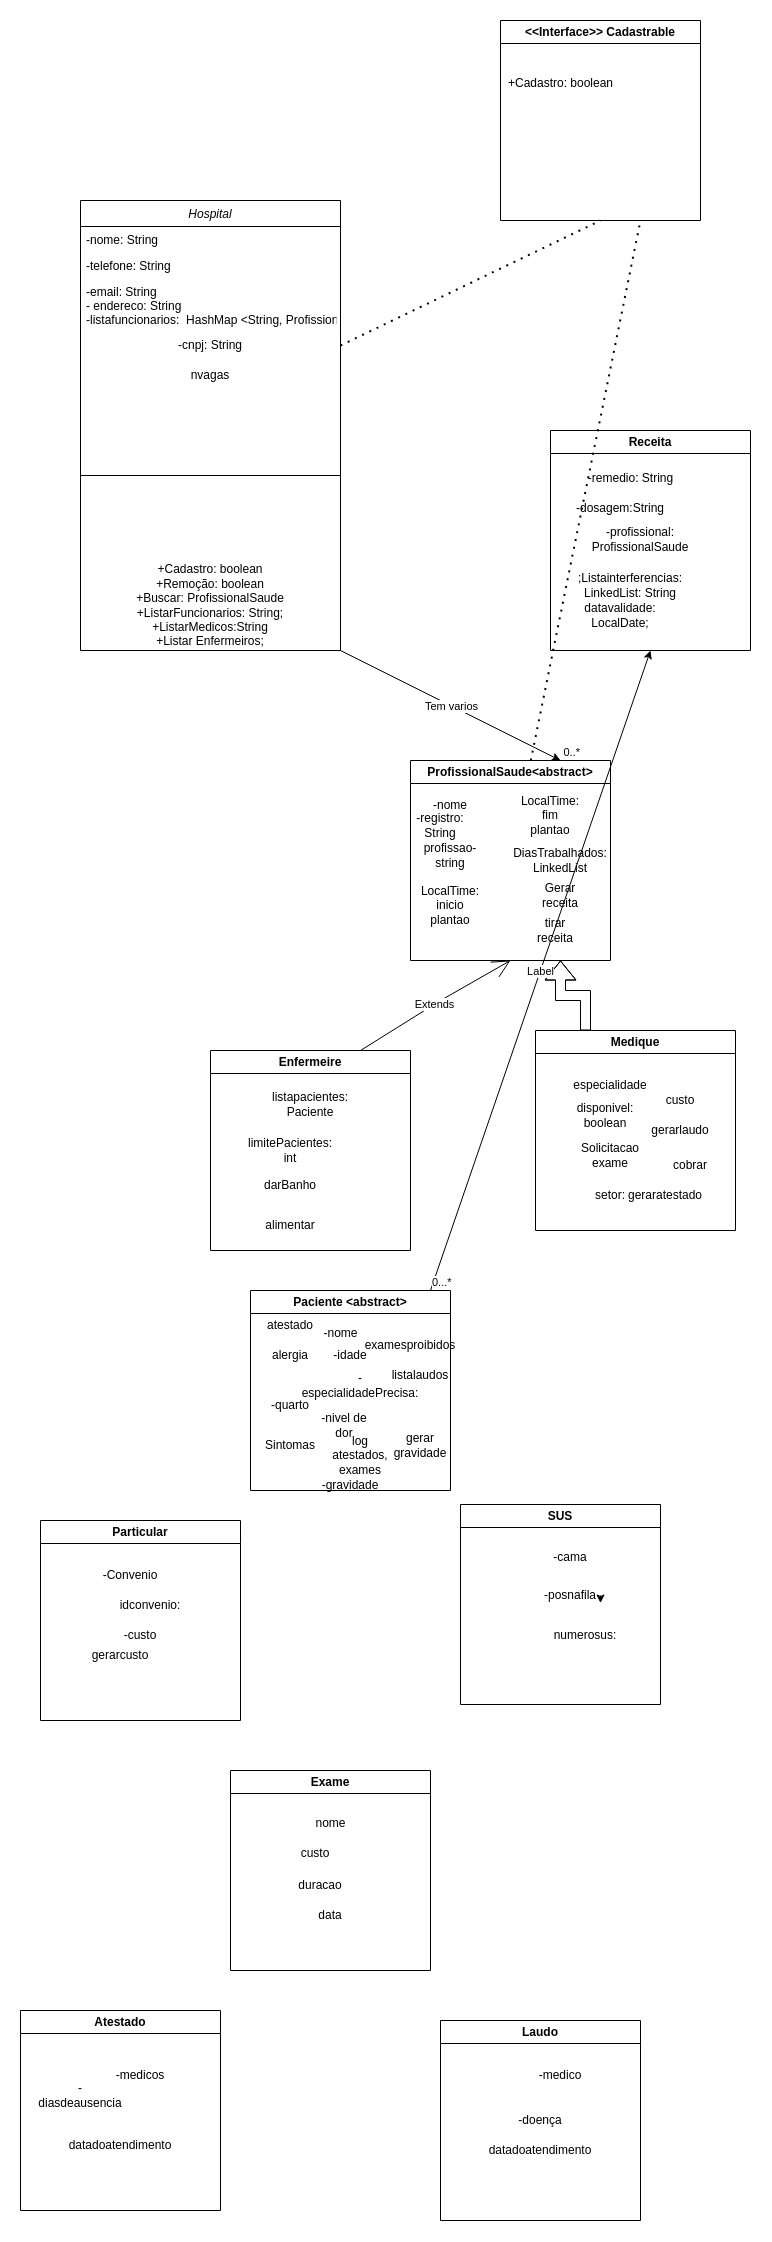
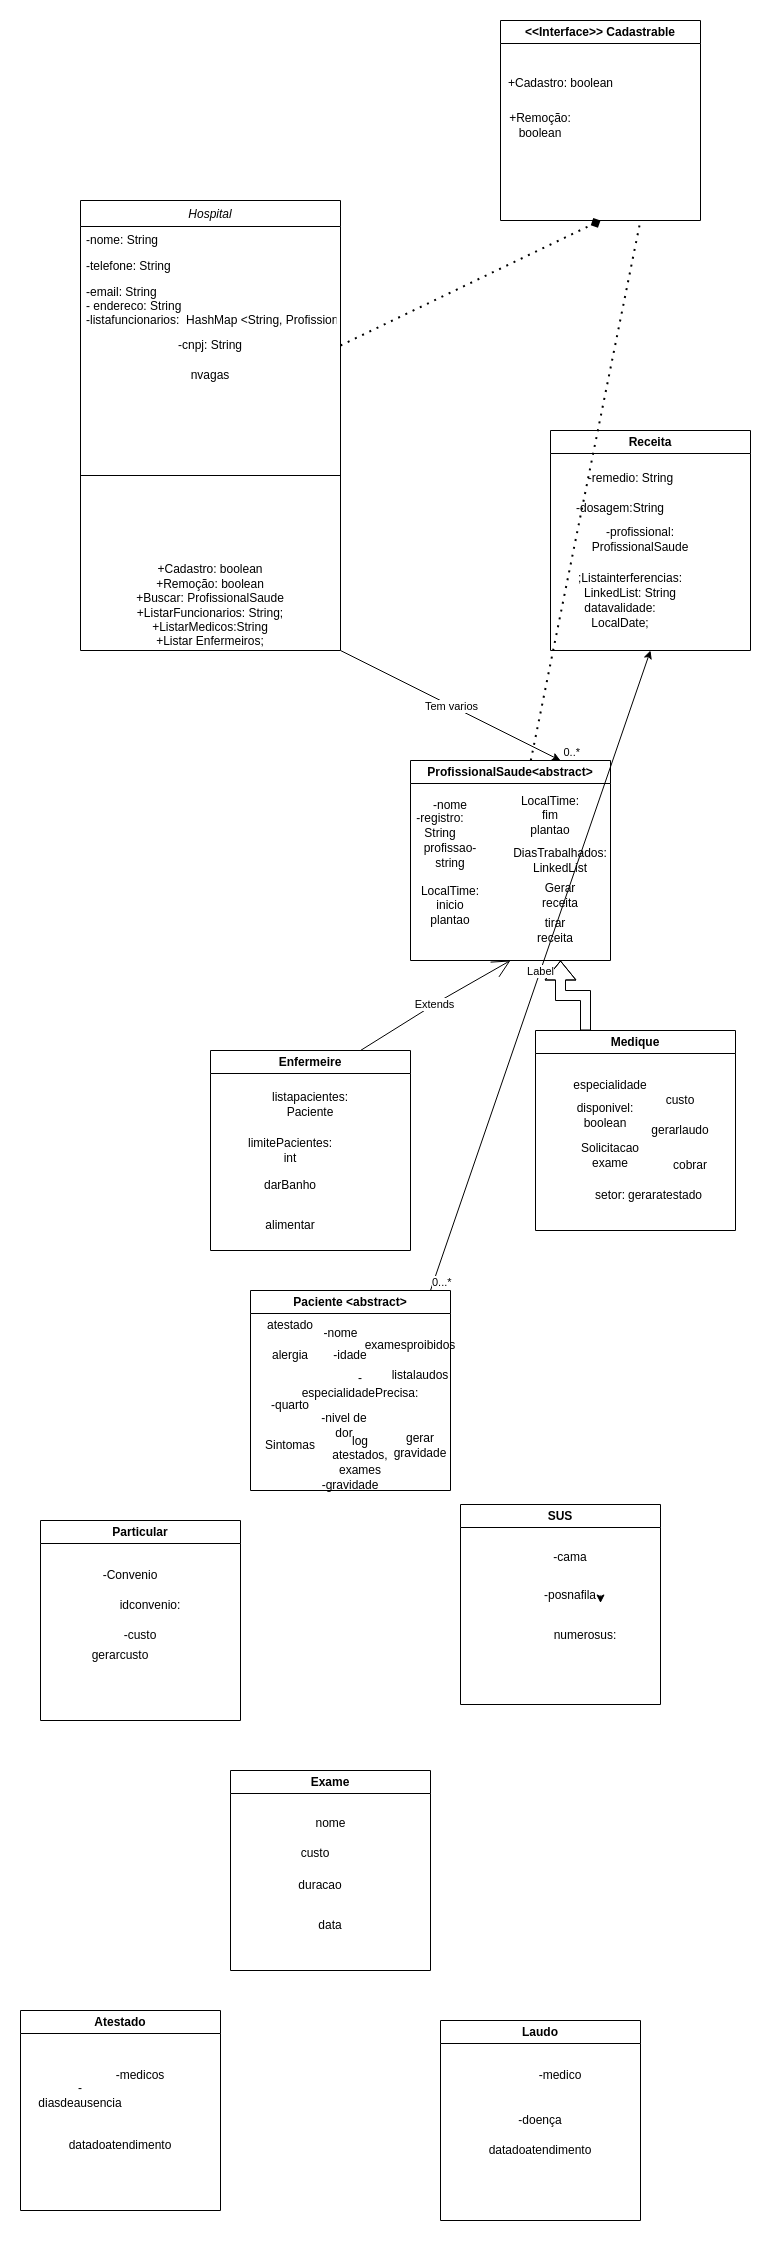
none -> (541, 126)
(593, 224) -> (590, 225)
(331, 1916) -> (331, 1926)
